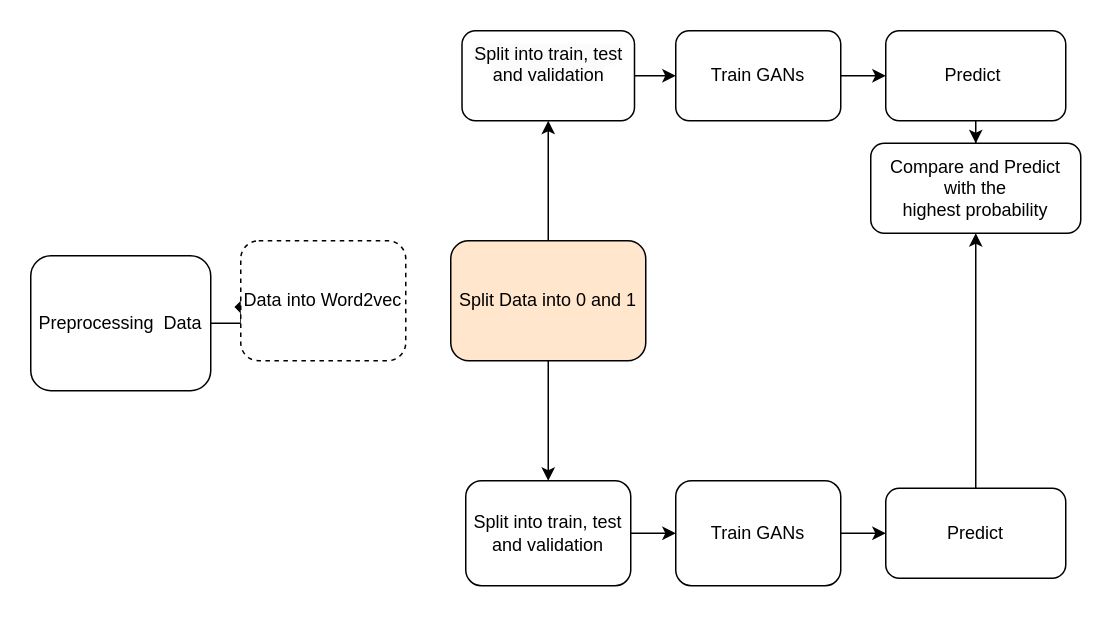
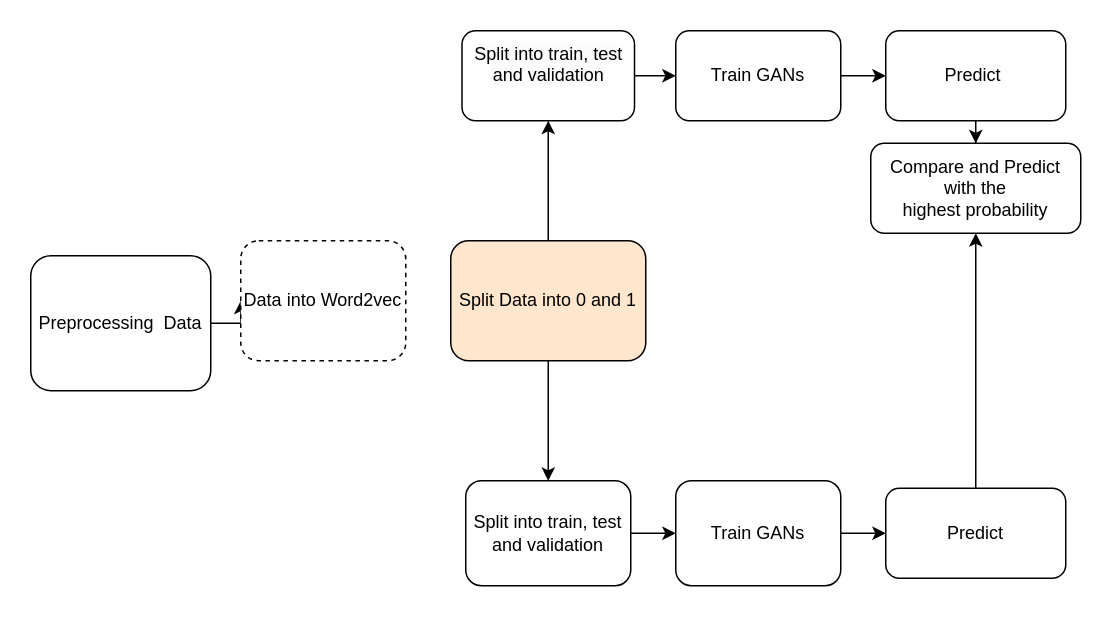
(241, 313) -> (241, 312)
